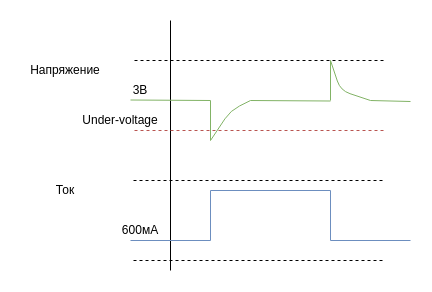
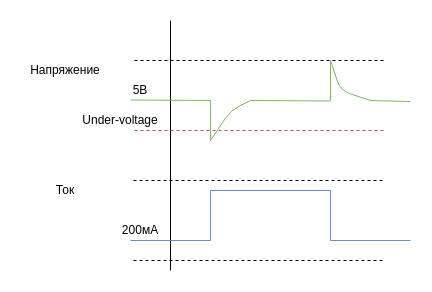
(141, 91) -> (141, 91)
(141, 231) -> (141, 231)
